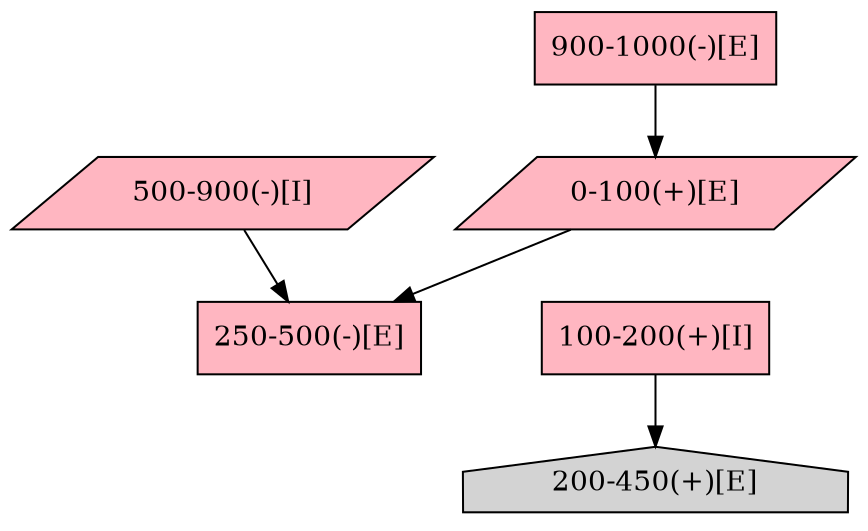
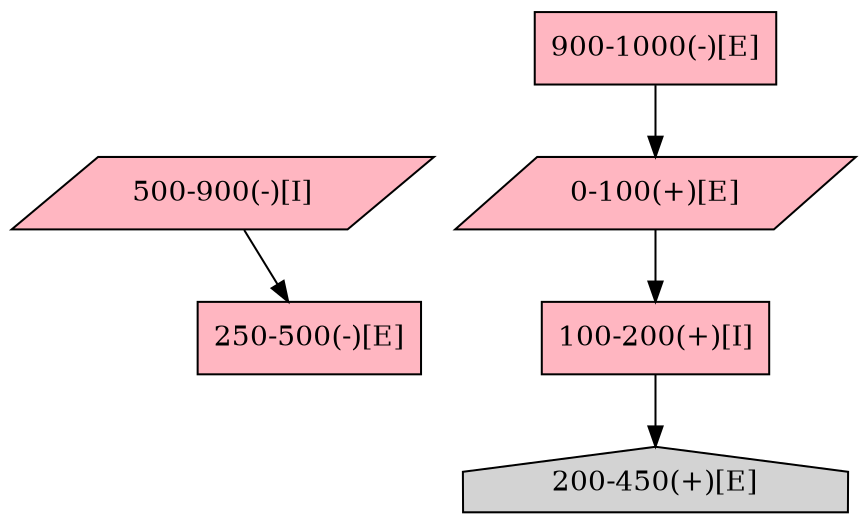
(492, 262) -> (655, 256)
